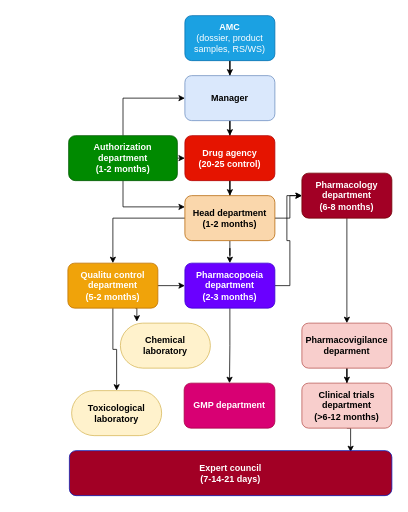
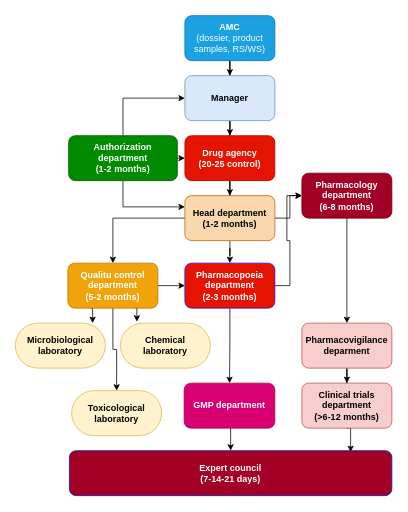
(230, 285) -> (230, 285)
none -> (93, 312)
none -> (60, 345)
none -> (231, 436)
